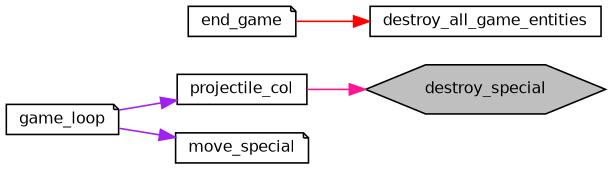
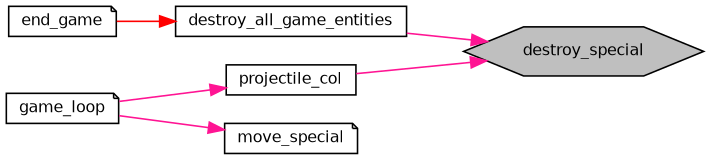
none -> (439, 37)
(140, 107) -> (165, 96)
(139, 132) -> (164, 122)
